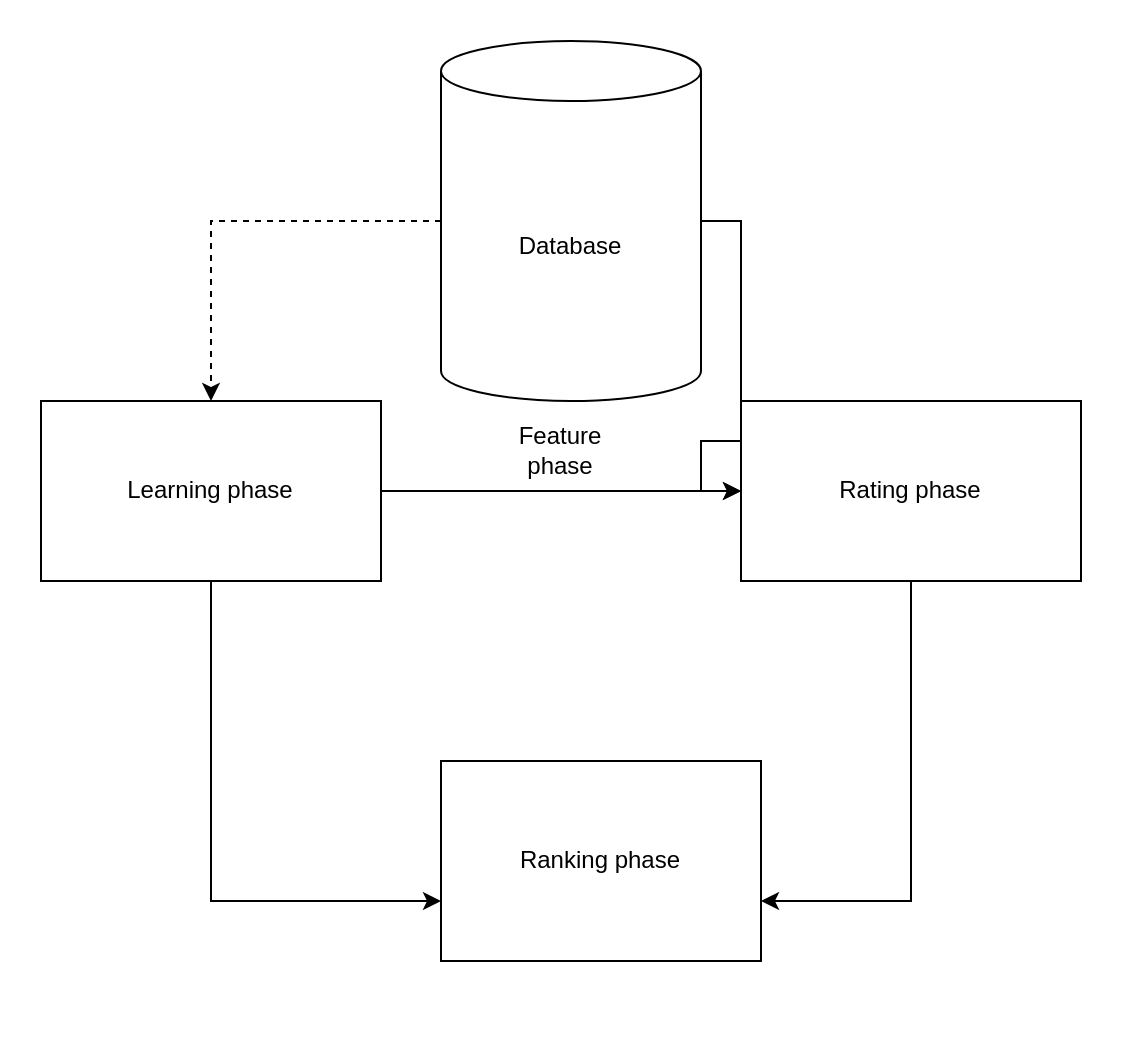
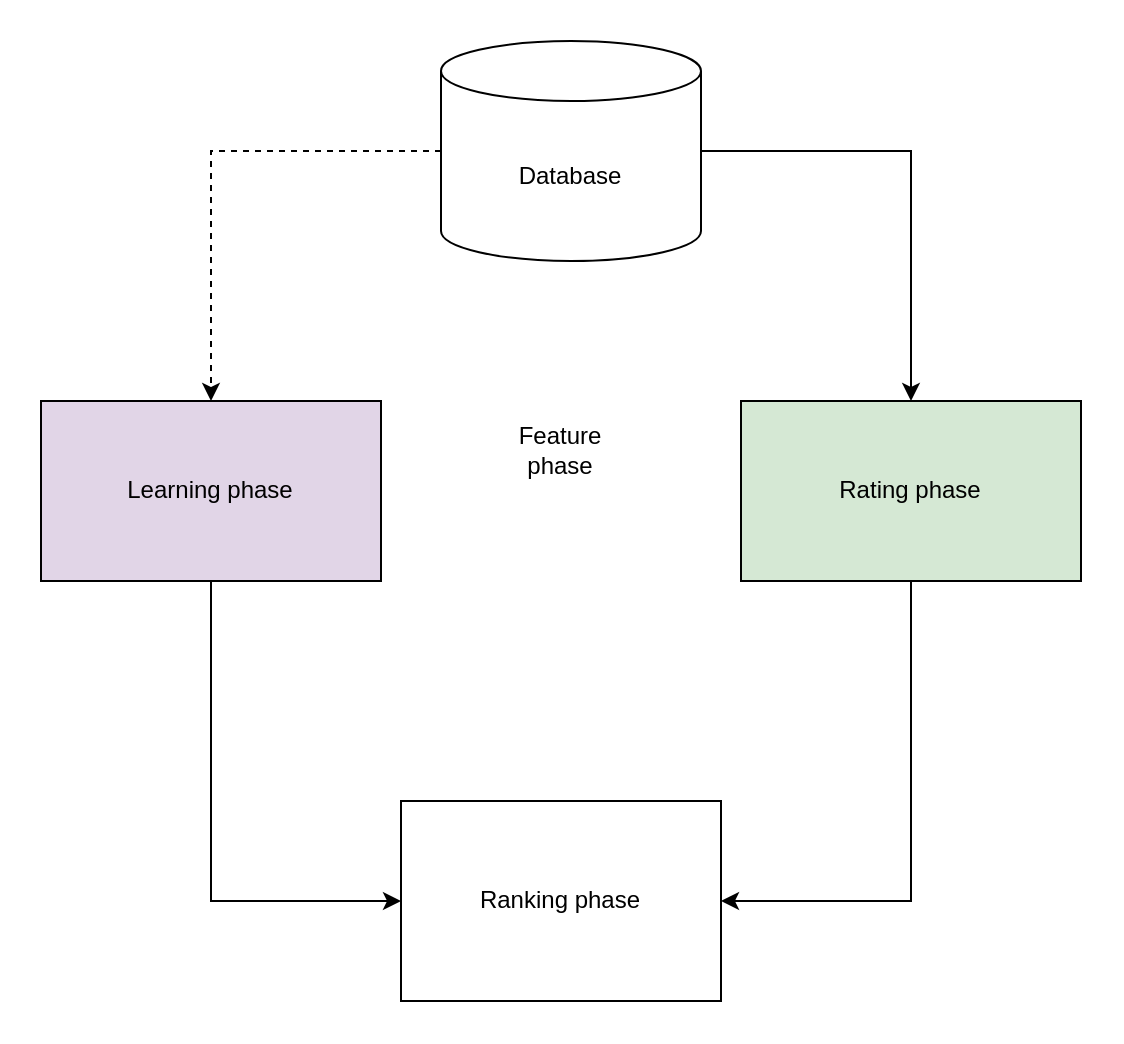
(571, 221) -> (571, 151)
(211, 491) -> (211, 491)
(539, 491) -> none
(911, 491) -> (911, 491)
(601, 861) -> (561, 901)
